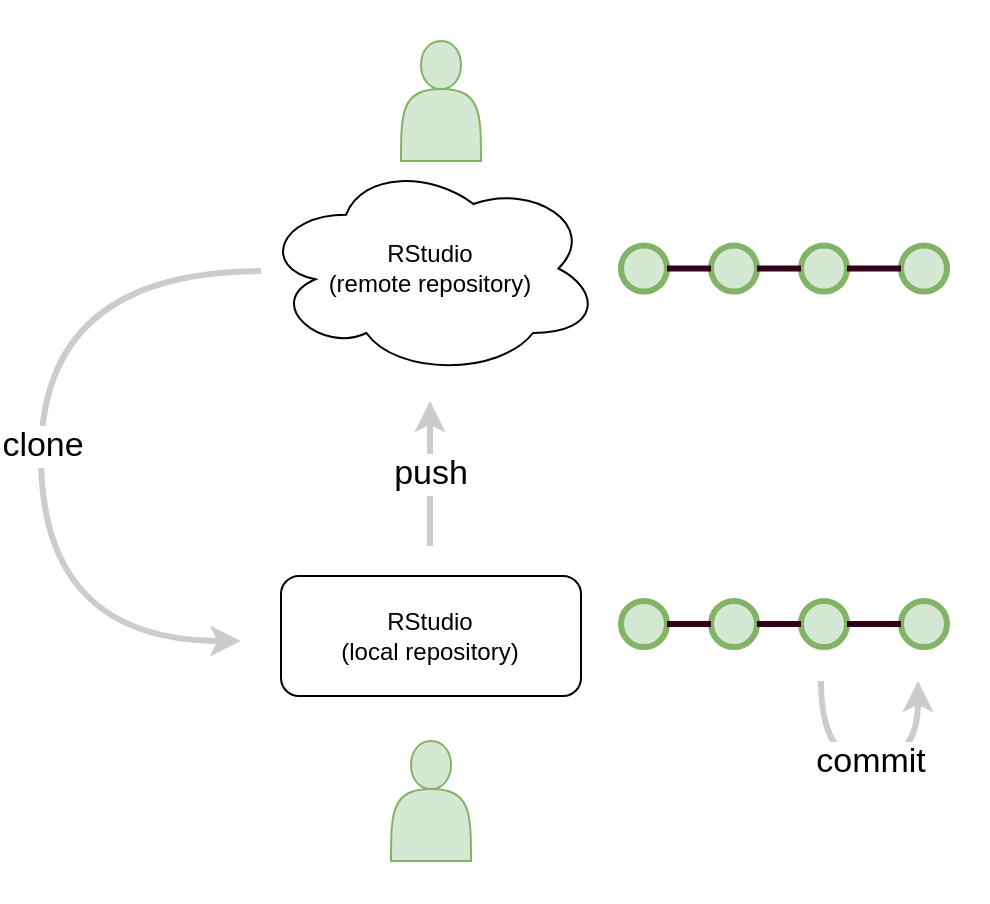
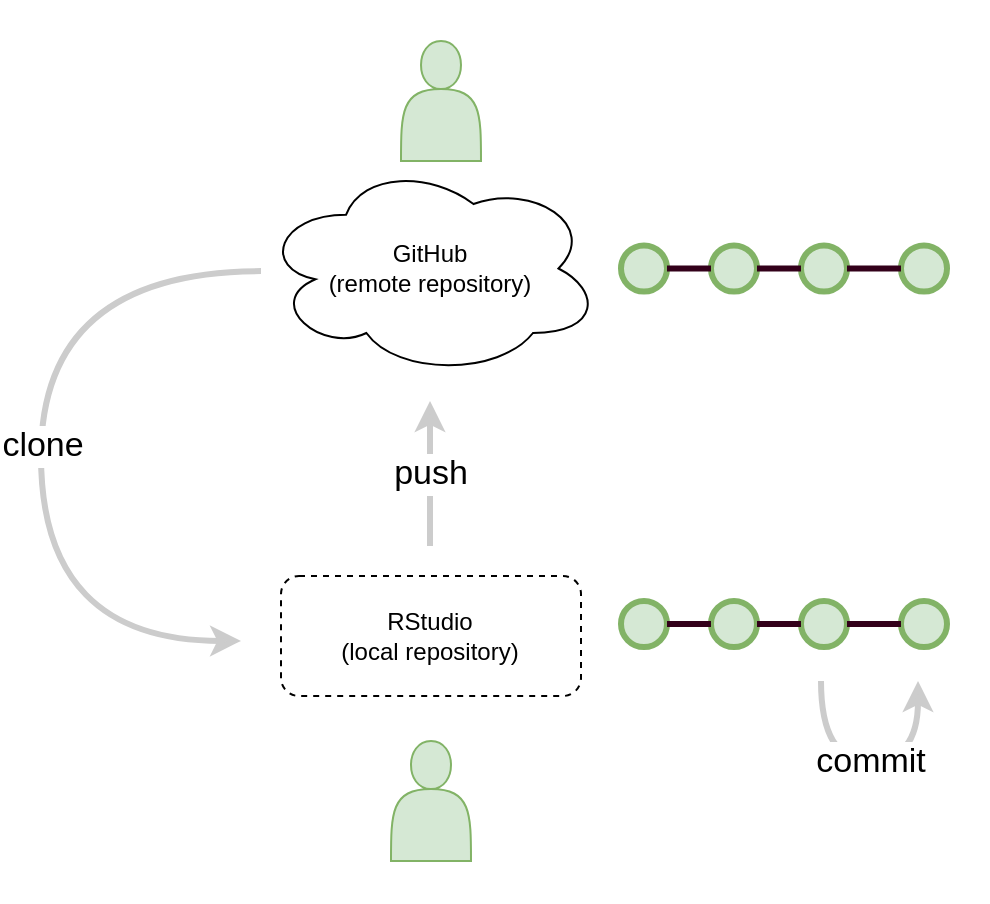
(431, 269) -> (431, 269)
(431, 636) -> (431, 636)
